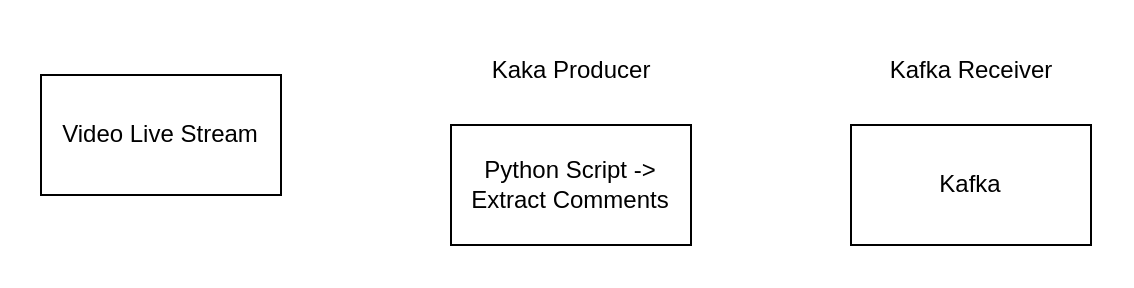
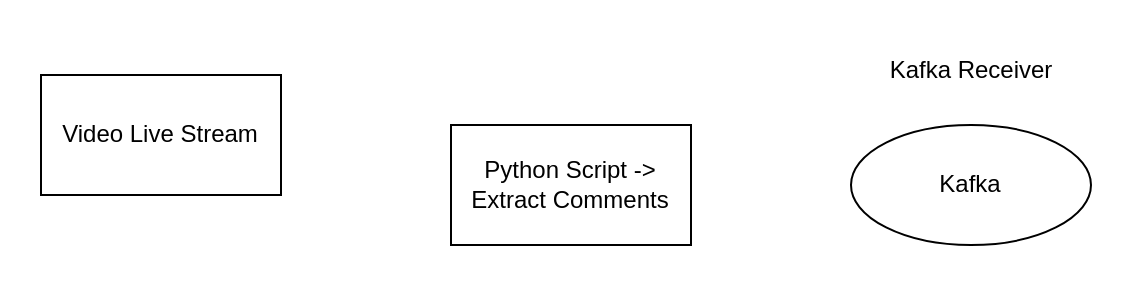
(571, 71) -> none
(971, 185) -> (971, 185)
